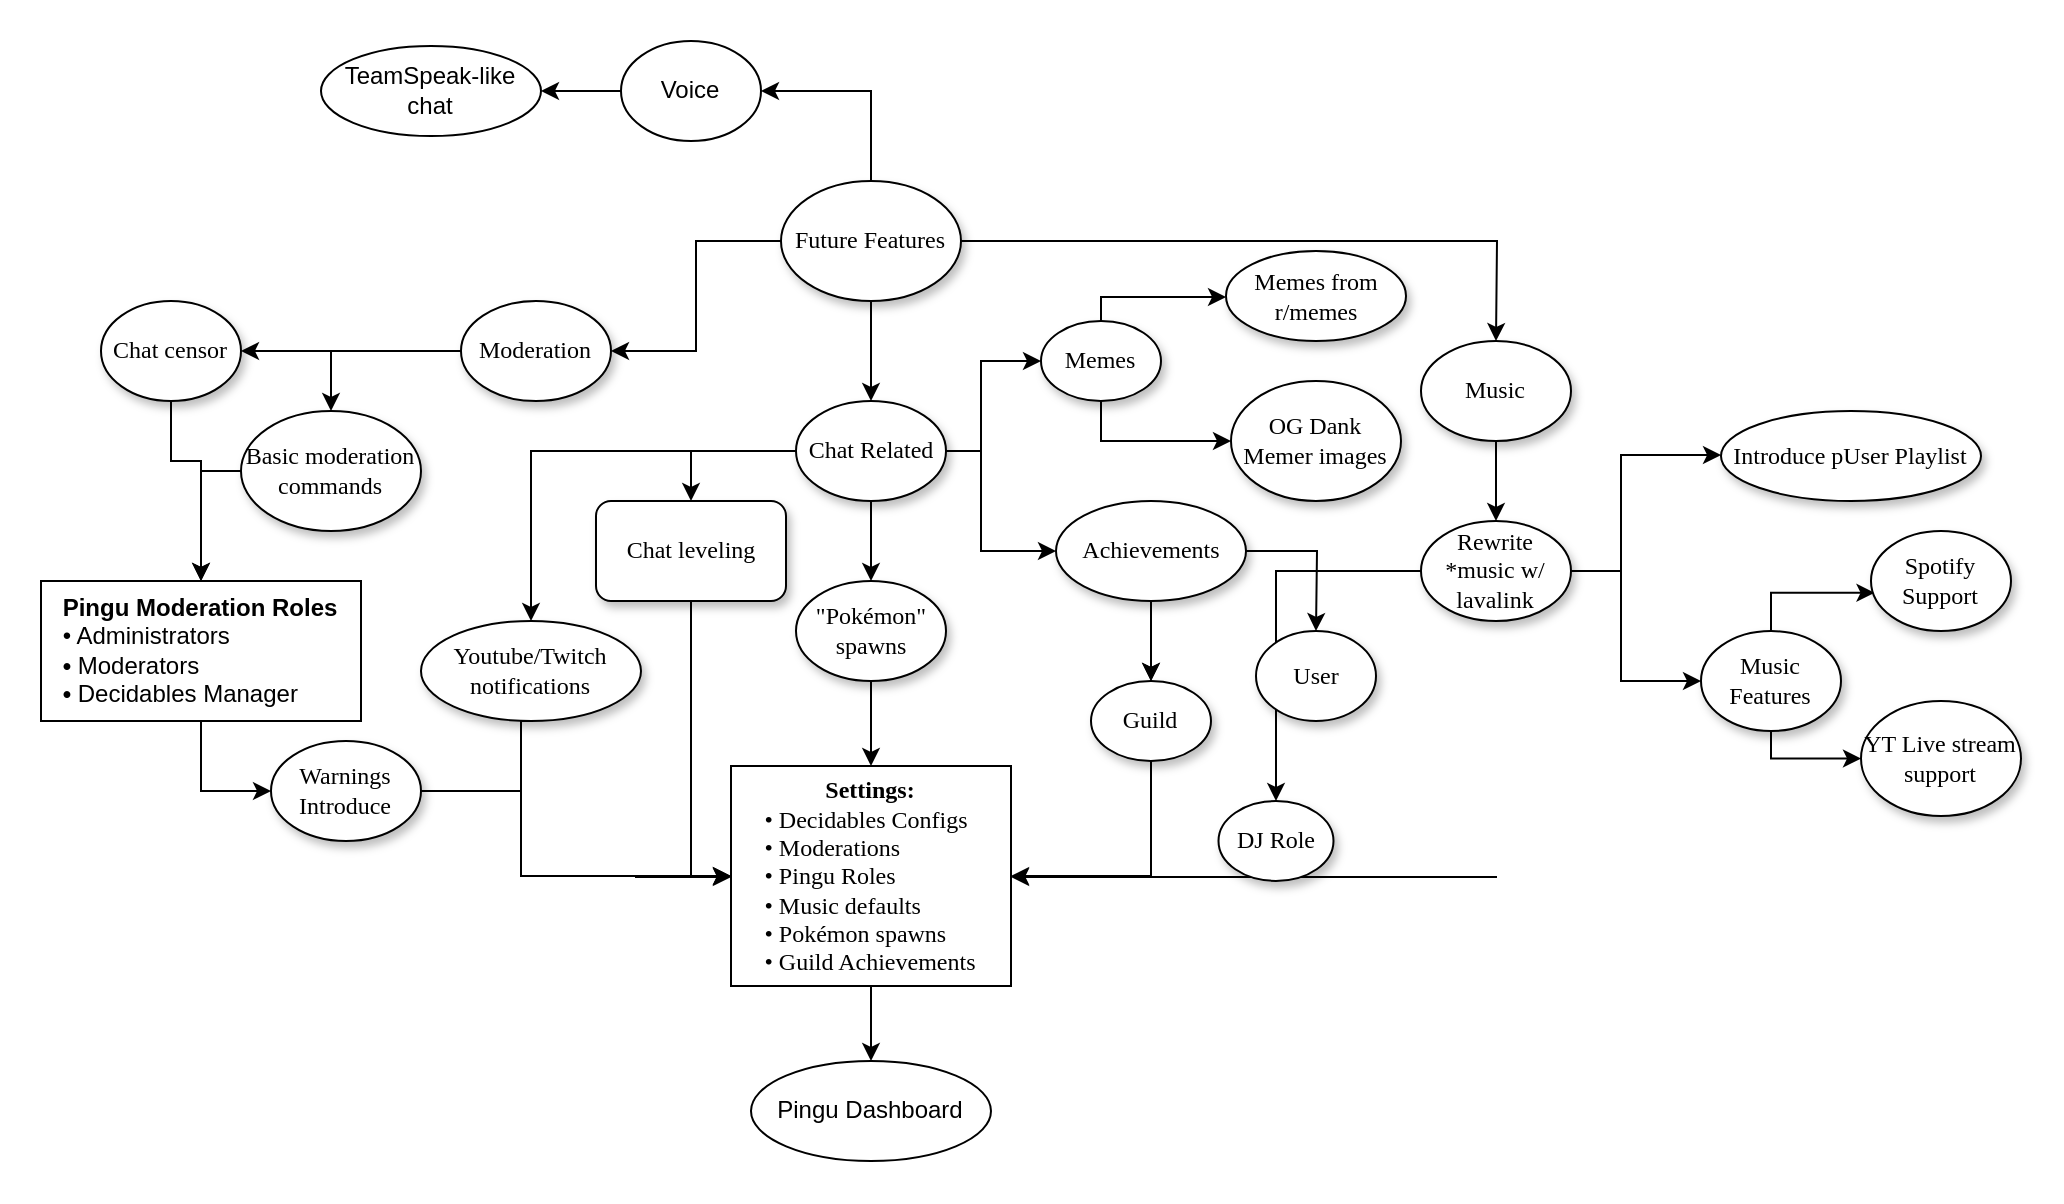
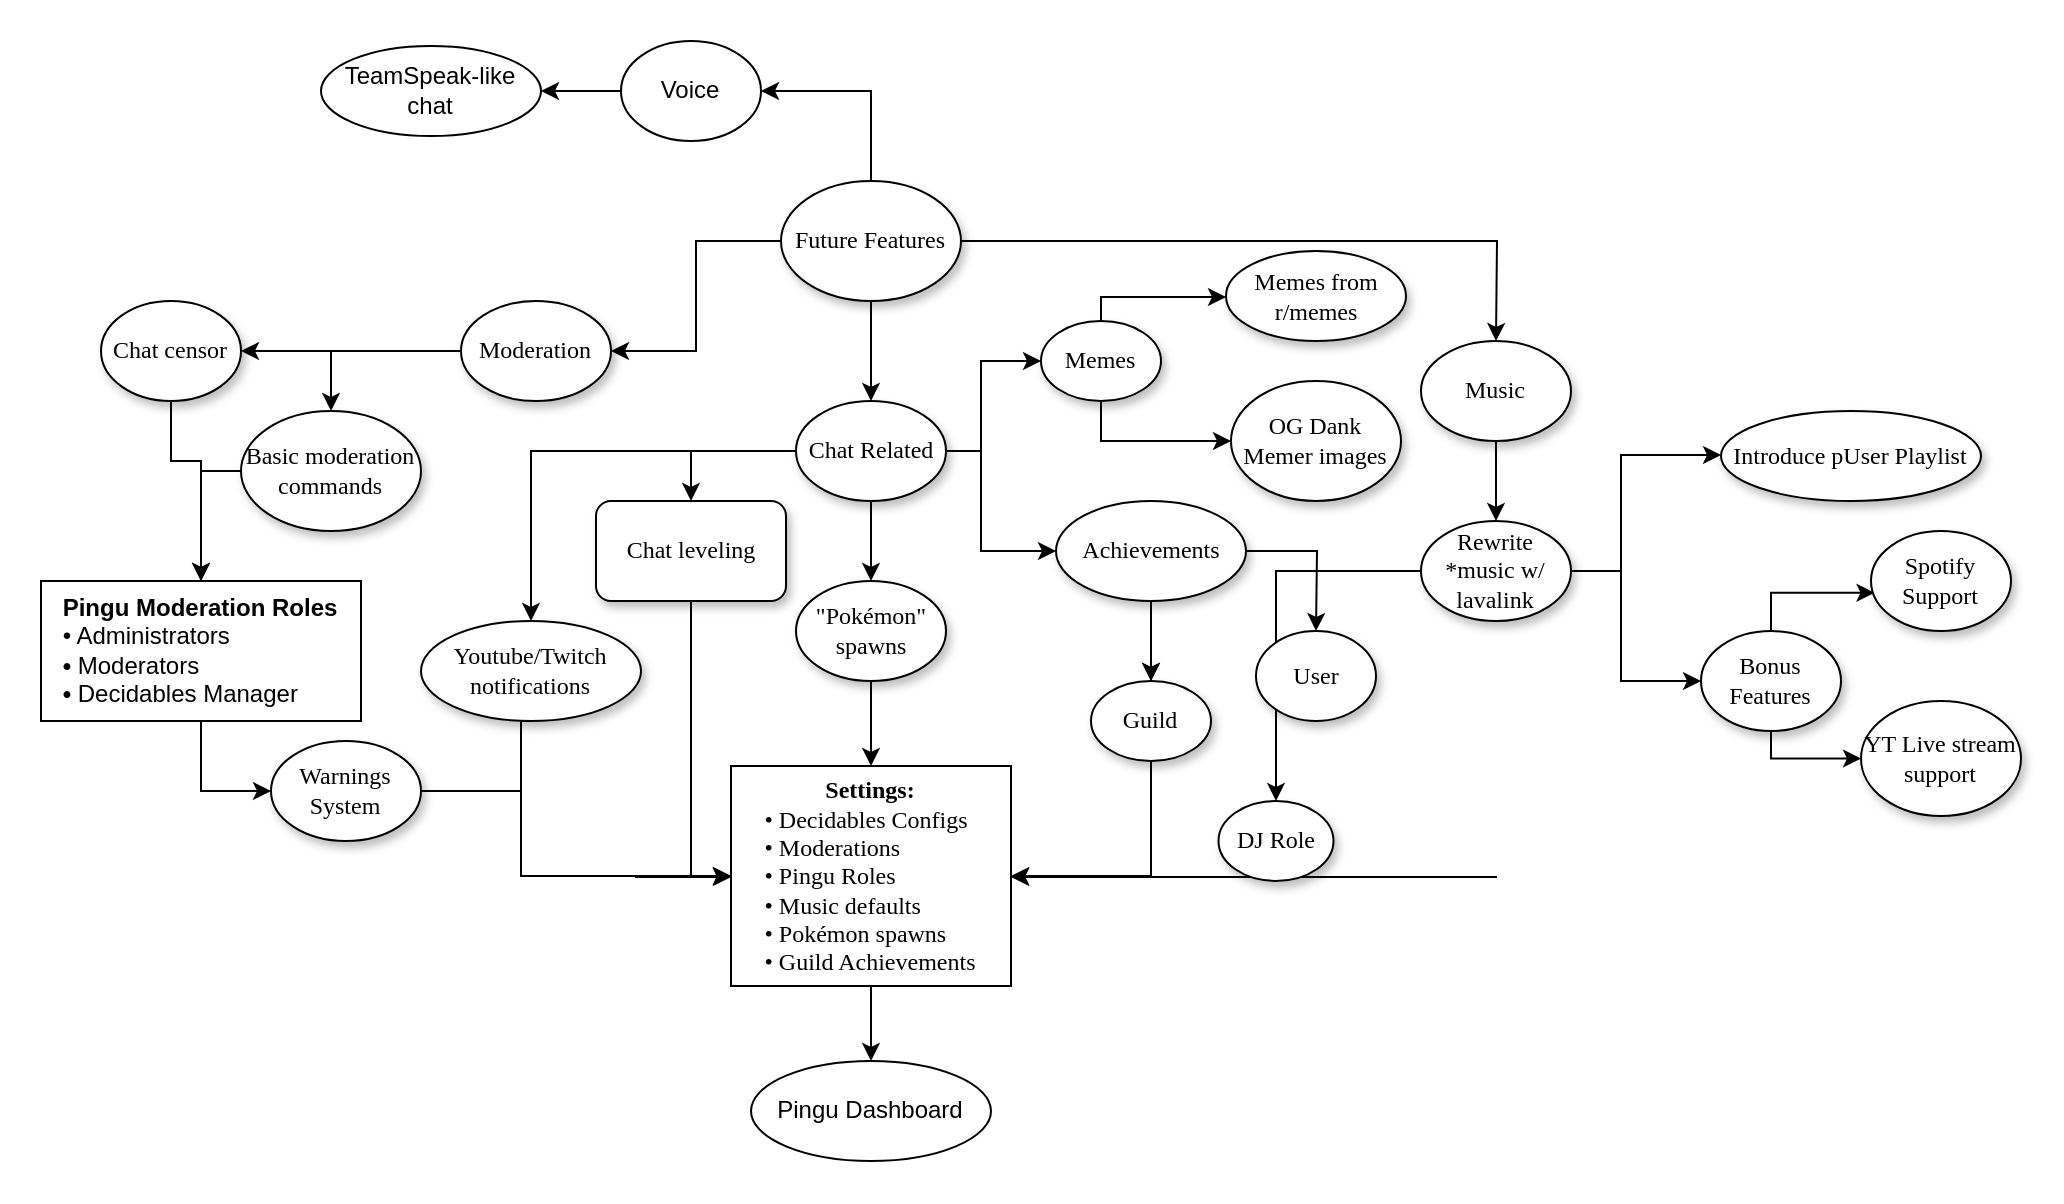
(1771, 681) -> (1771, 681)
(346, 791) -> (346, 791)
